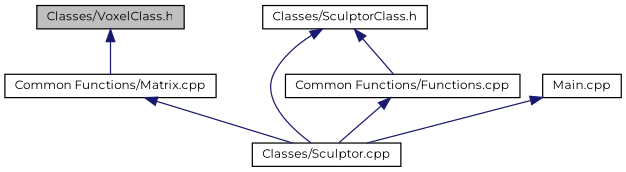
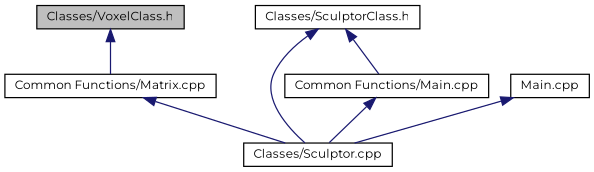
(403, 86) -> (387, 86)
